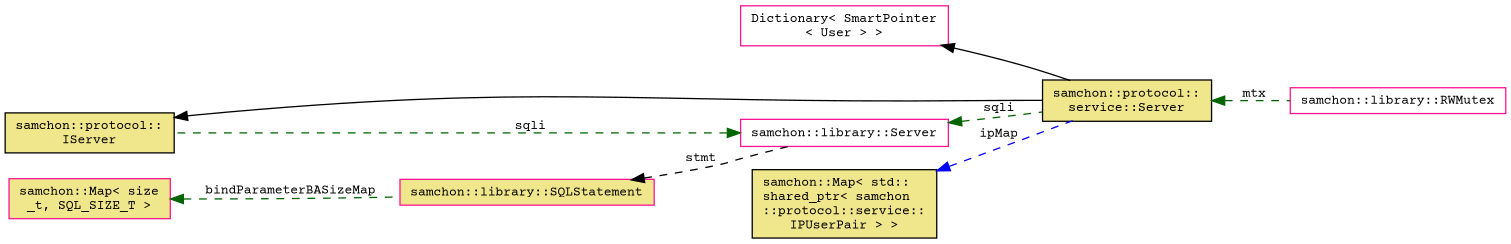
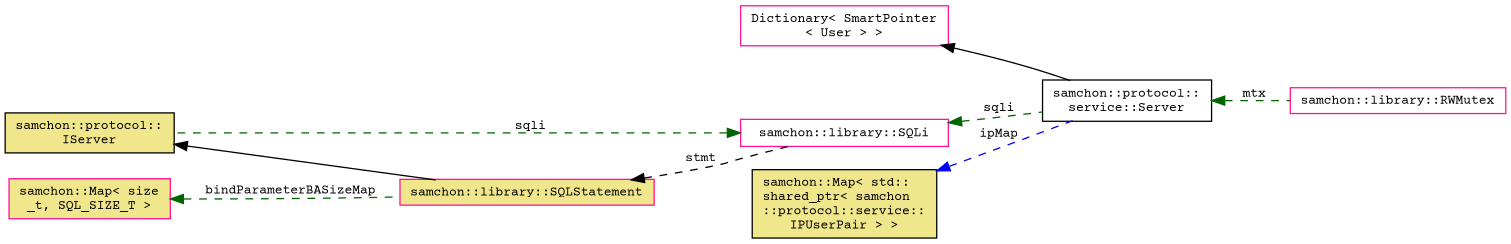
(615, 97) -> (311, 163)
(1127, 101) -> (1127, 101)
(844, 133) -> (844, 133)
